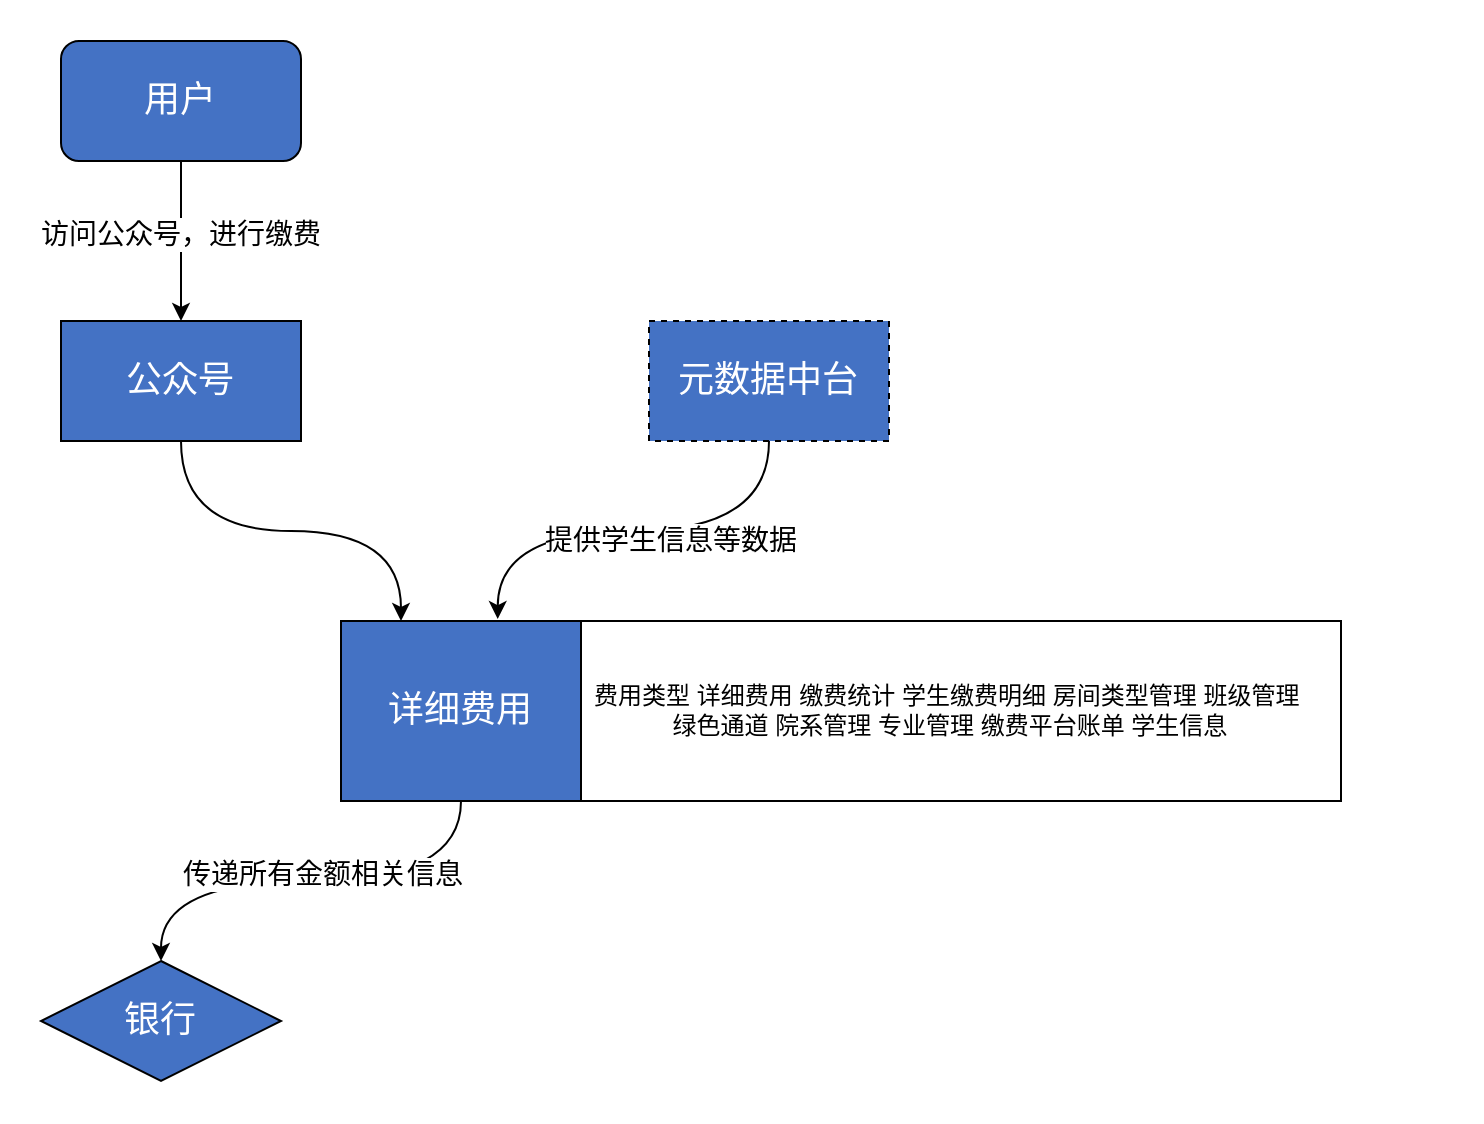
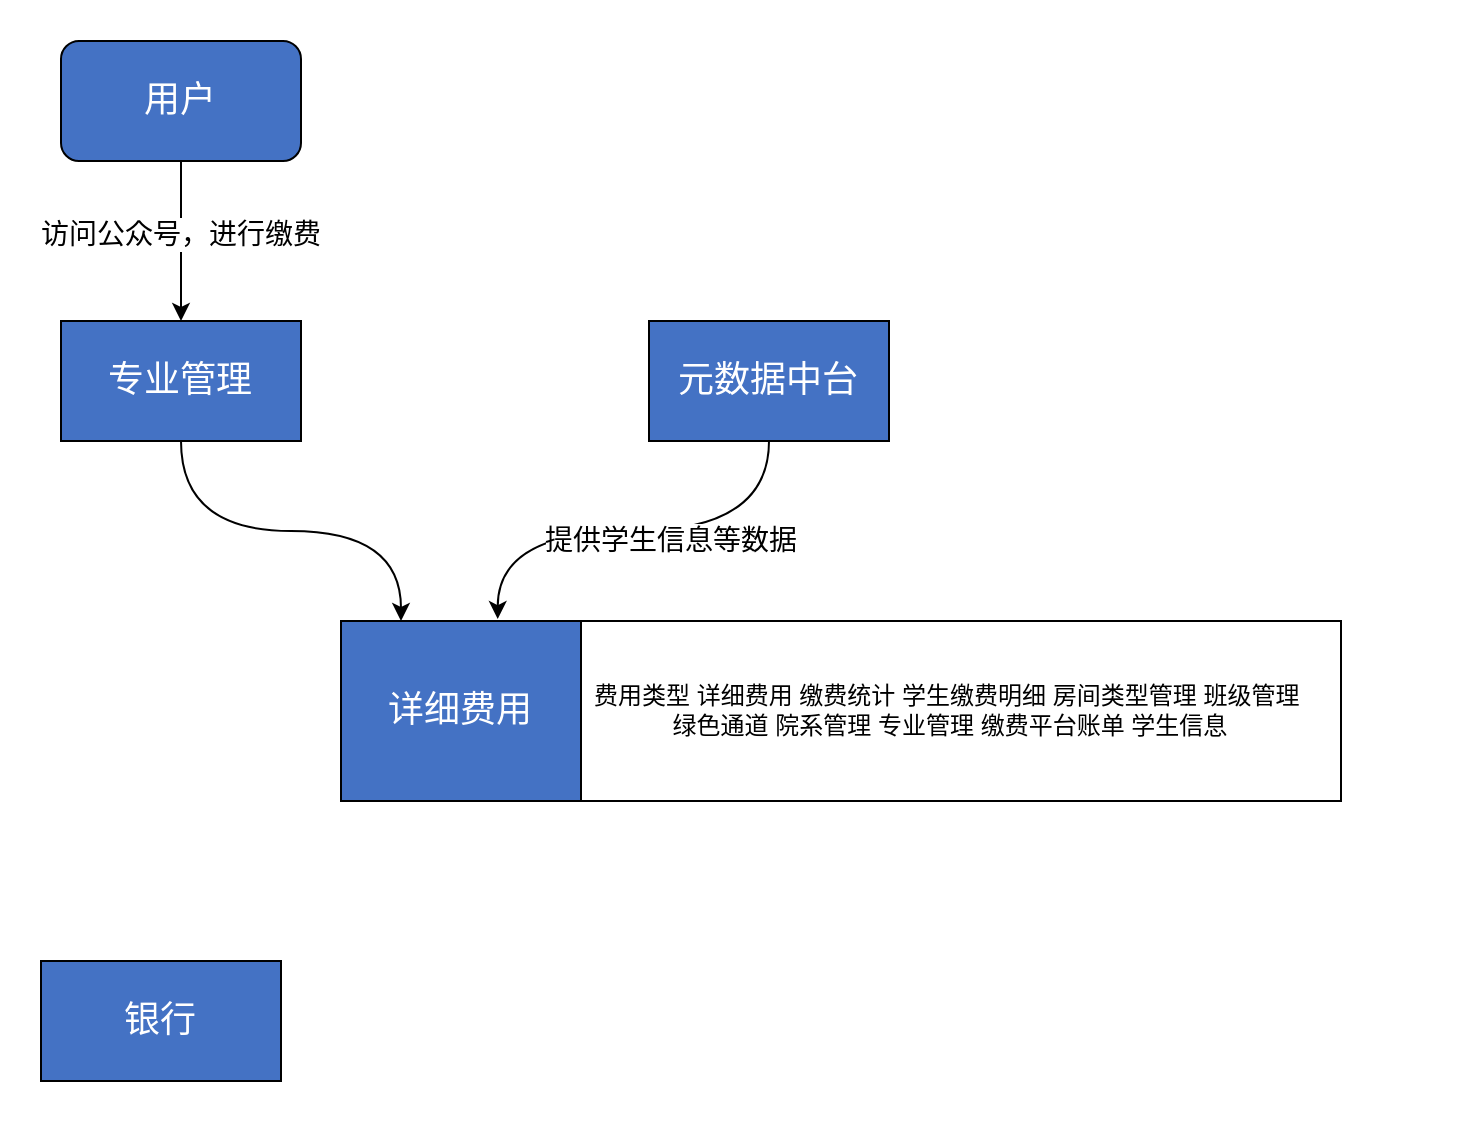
(181, 381) -> (181, 381)
(769, 381) -> (769, 381)
(335, 880) -> none
(161, 1021) -> (161, 1021)
